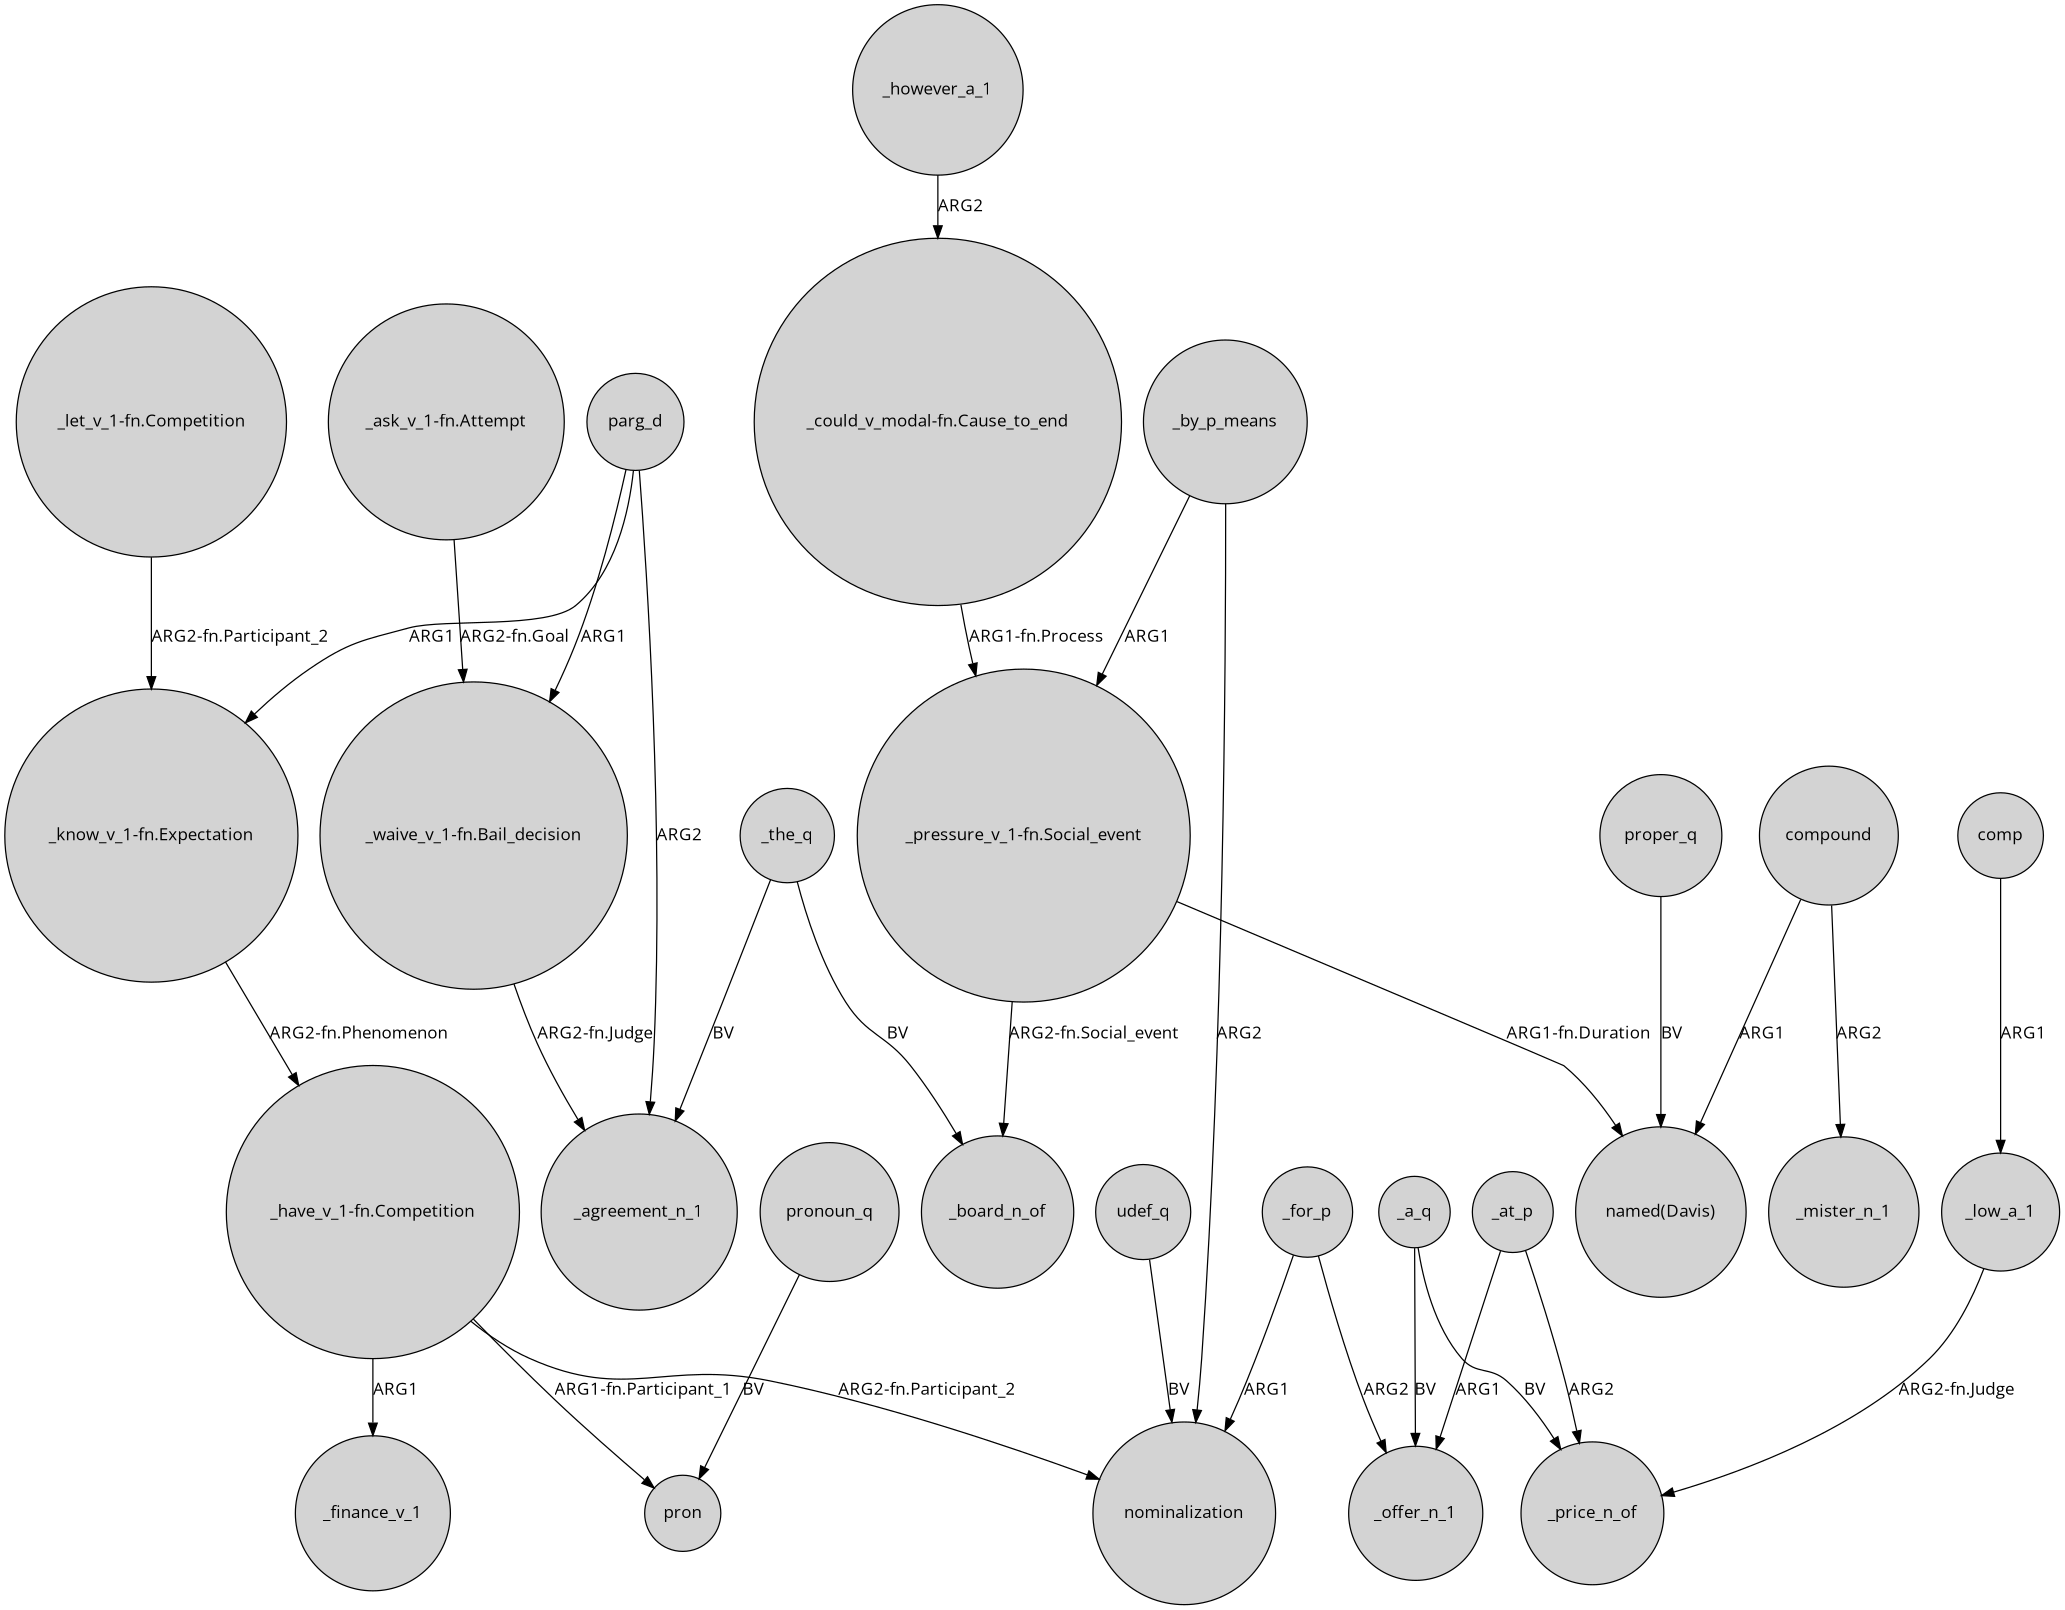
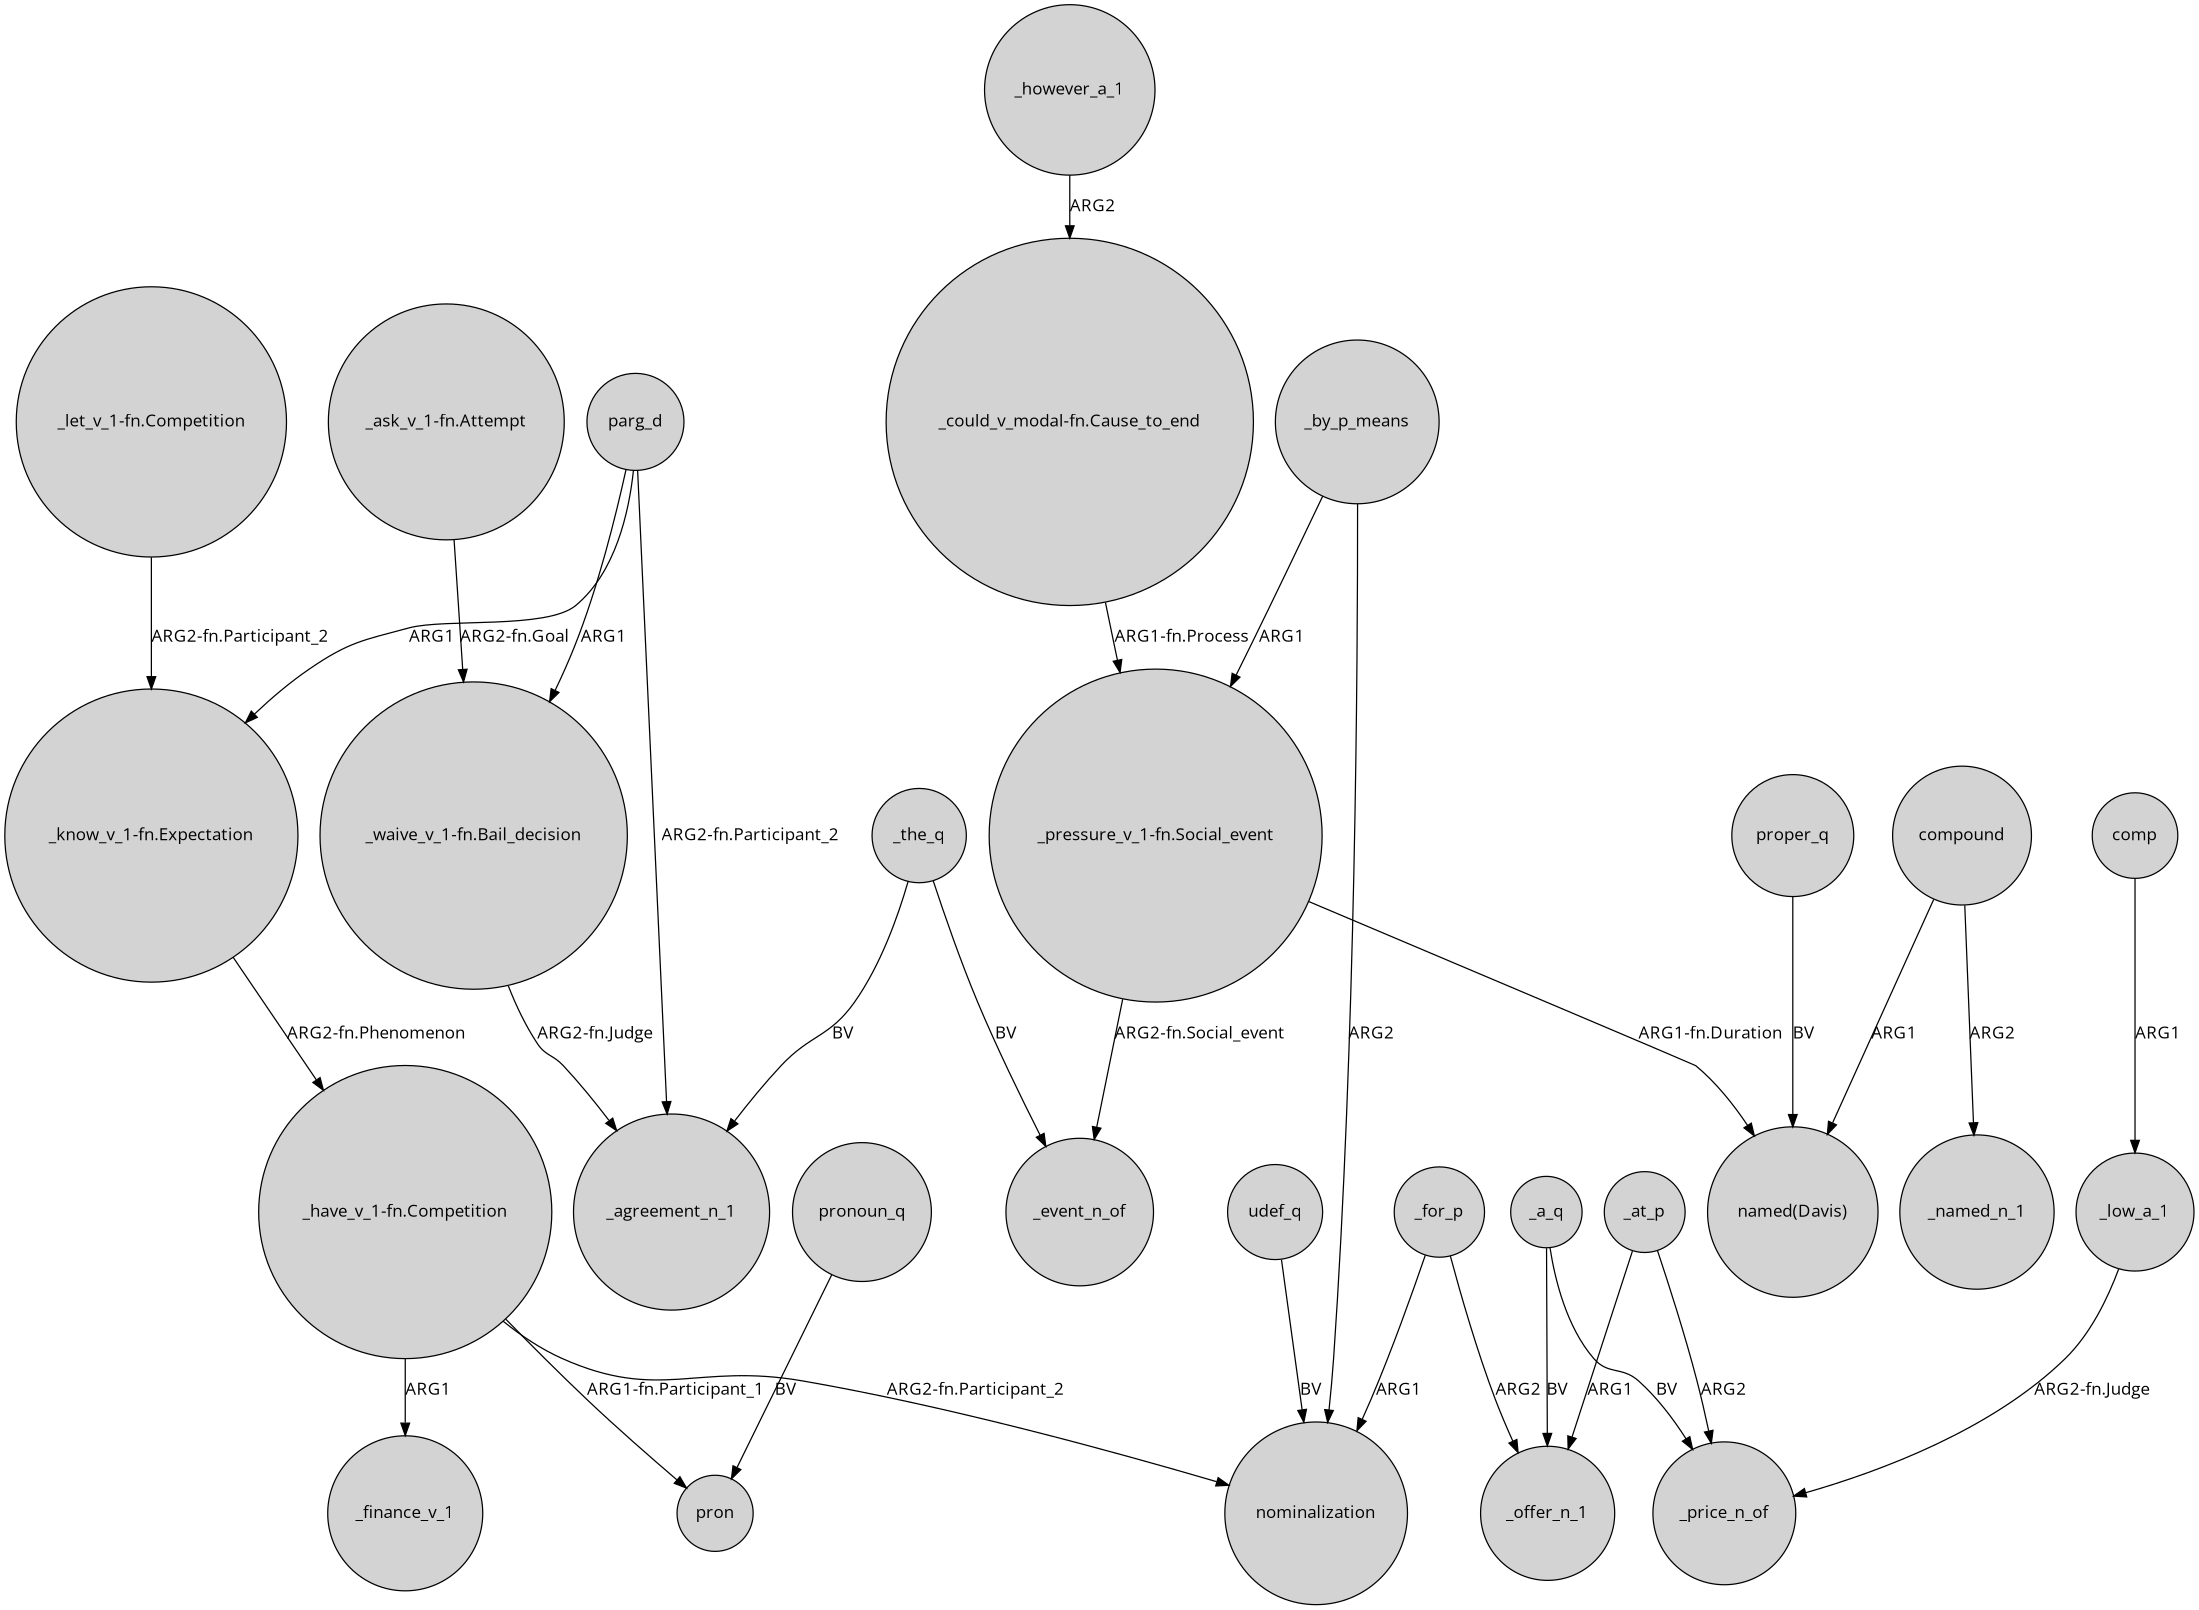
(680, 836) -> (751, 836)
(998, 1212) -> (1080, 1212)
(1844, 1212) -> (1977, 1212)
